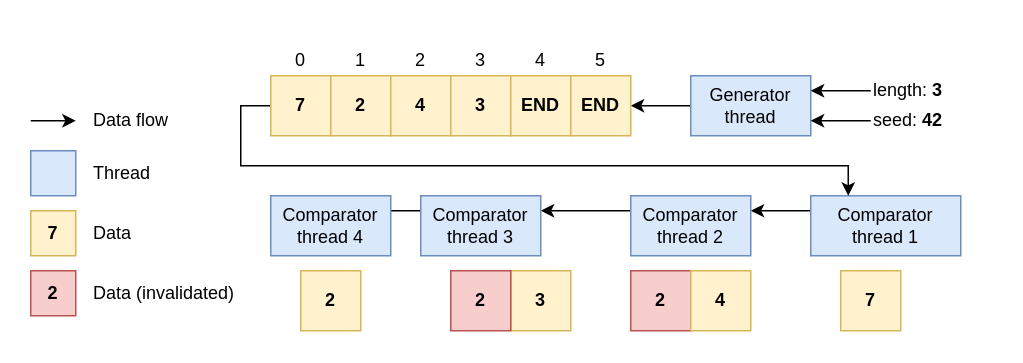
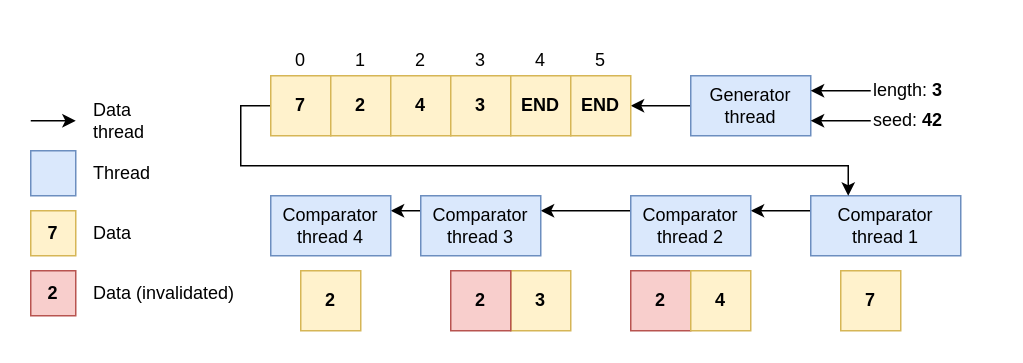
(134, 121) -> (137, 121)
(397, 211) -> (402, 211)
